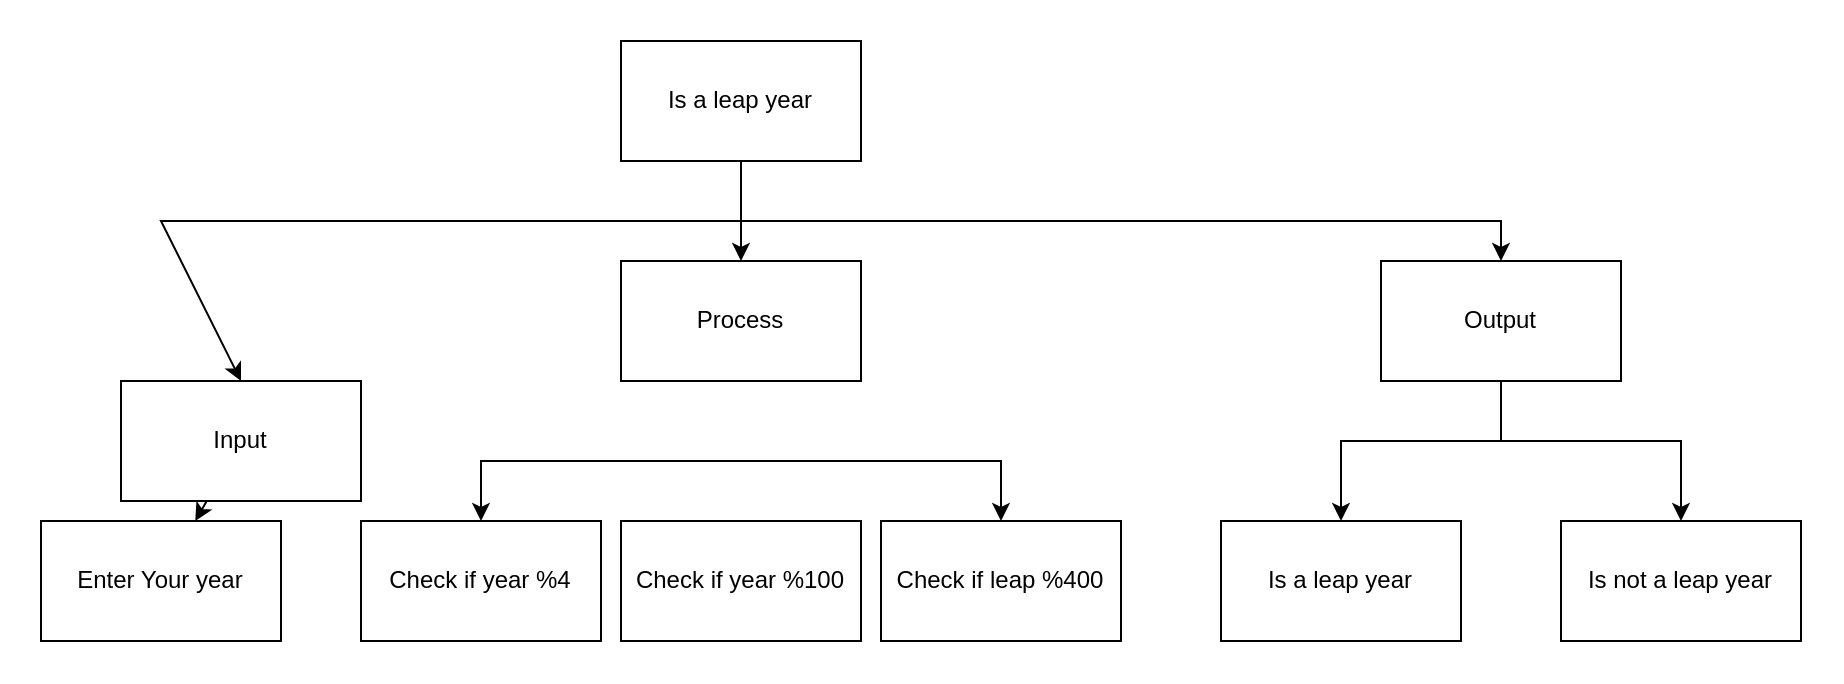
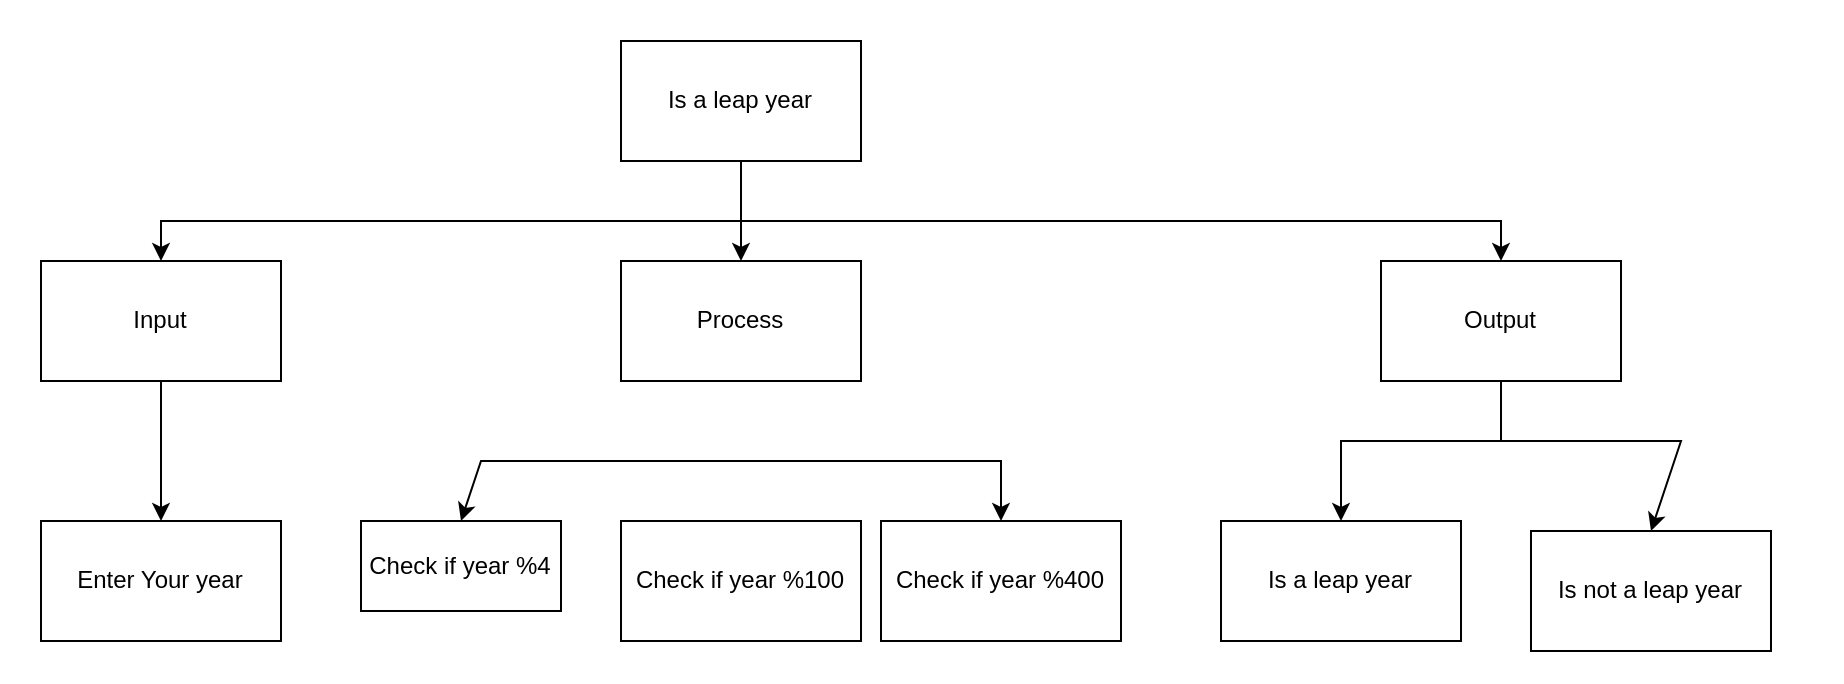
(241, 441) -> (161, 321)
(481, 581) -> (461, 566)
(1001, 581) -> (1001, 581)
(1681, 581) -> (1651, 591)
